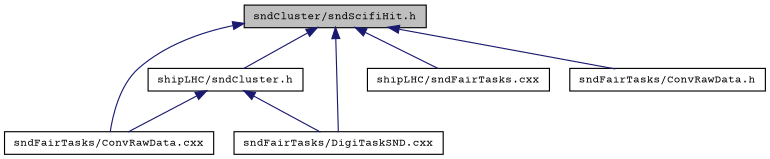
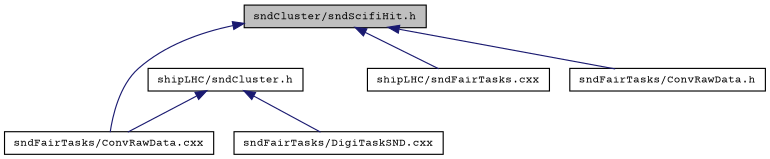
(275, 51) -> none
(337, 85) -> none
